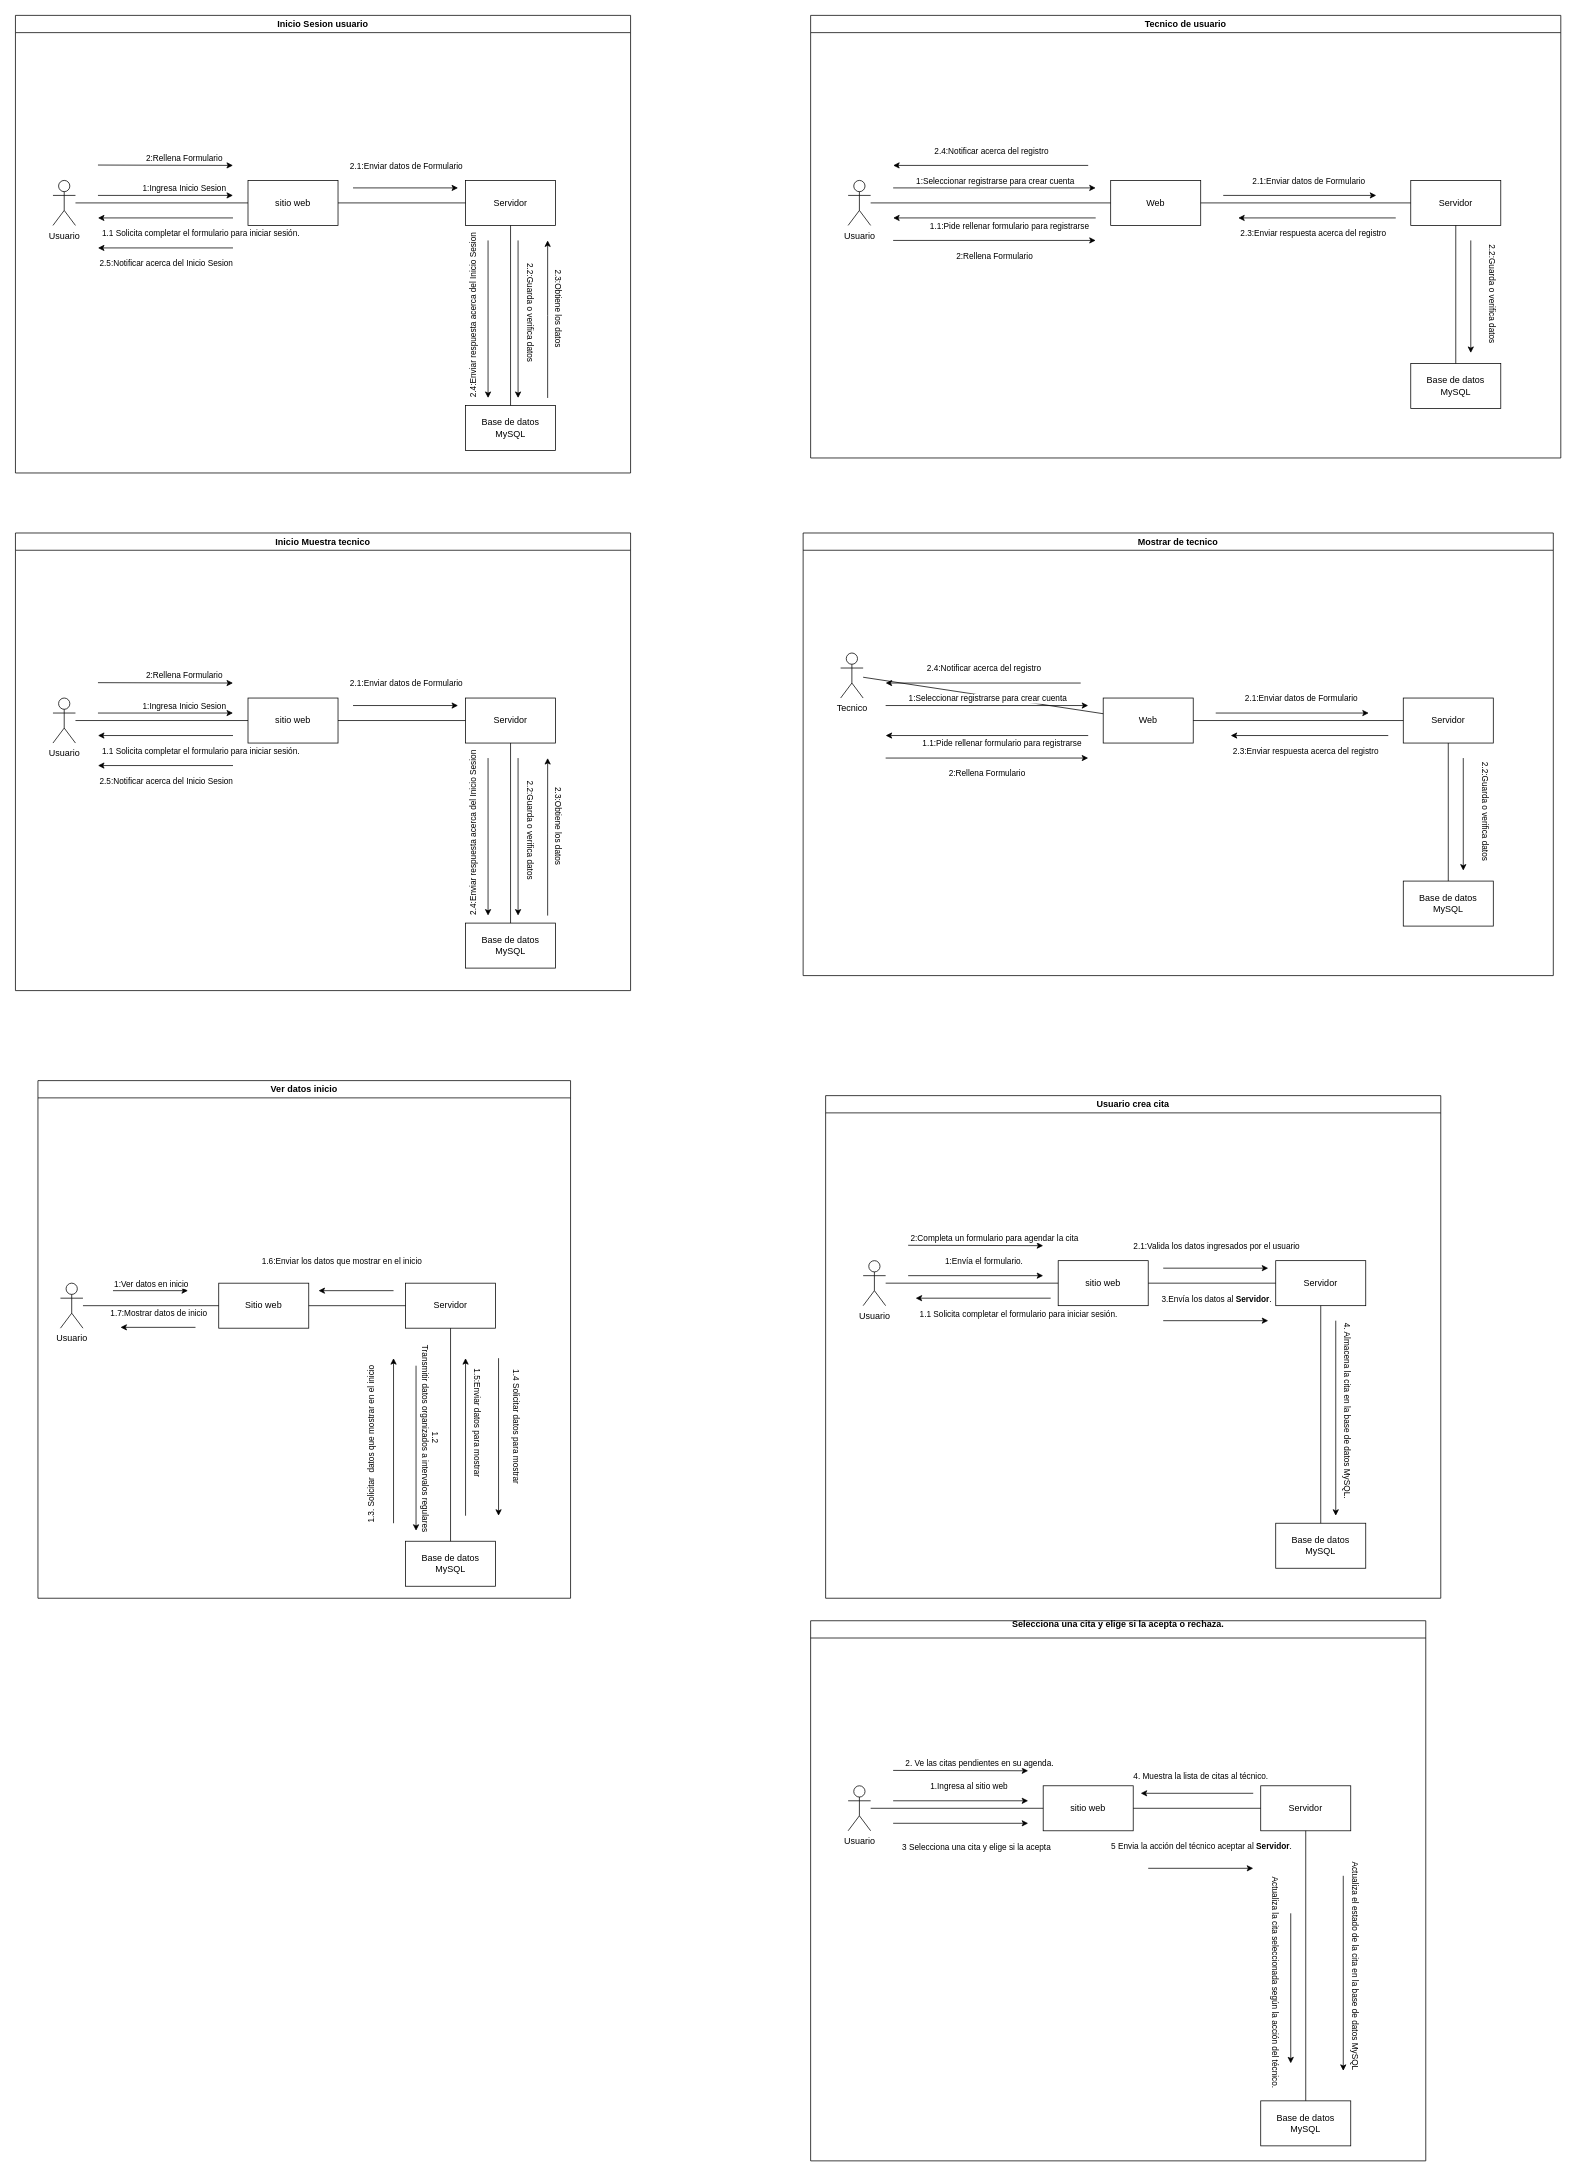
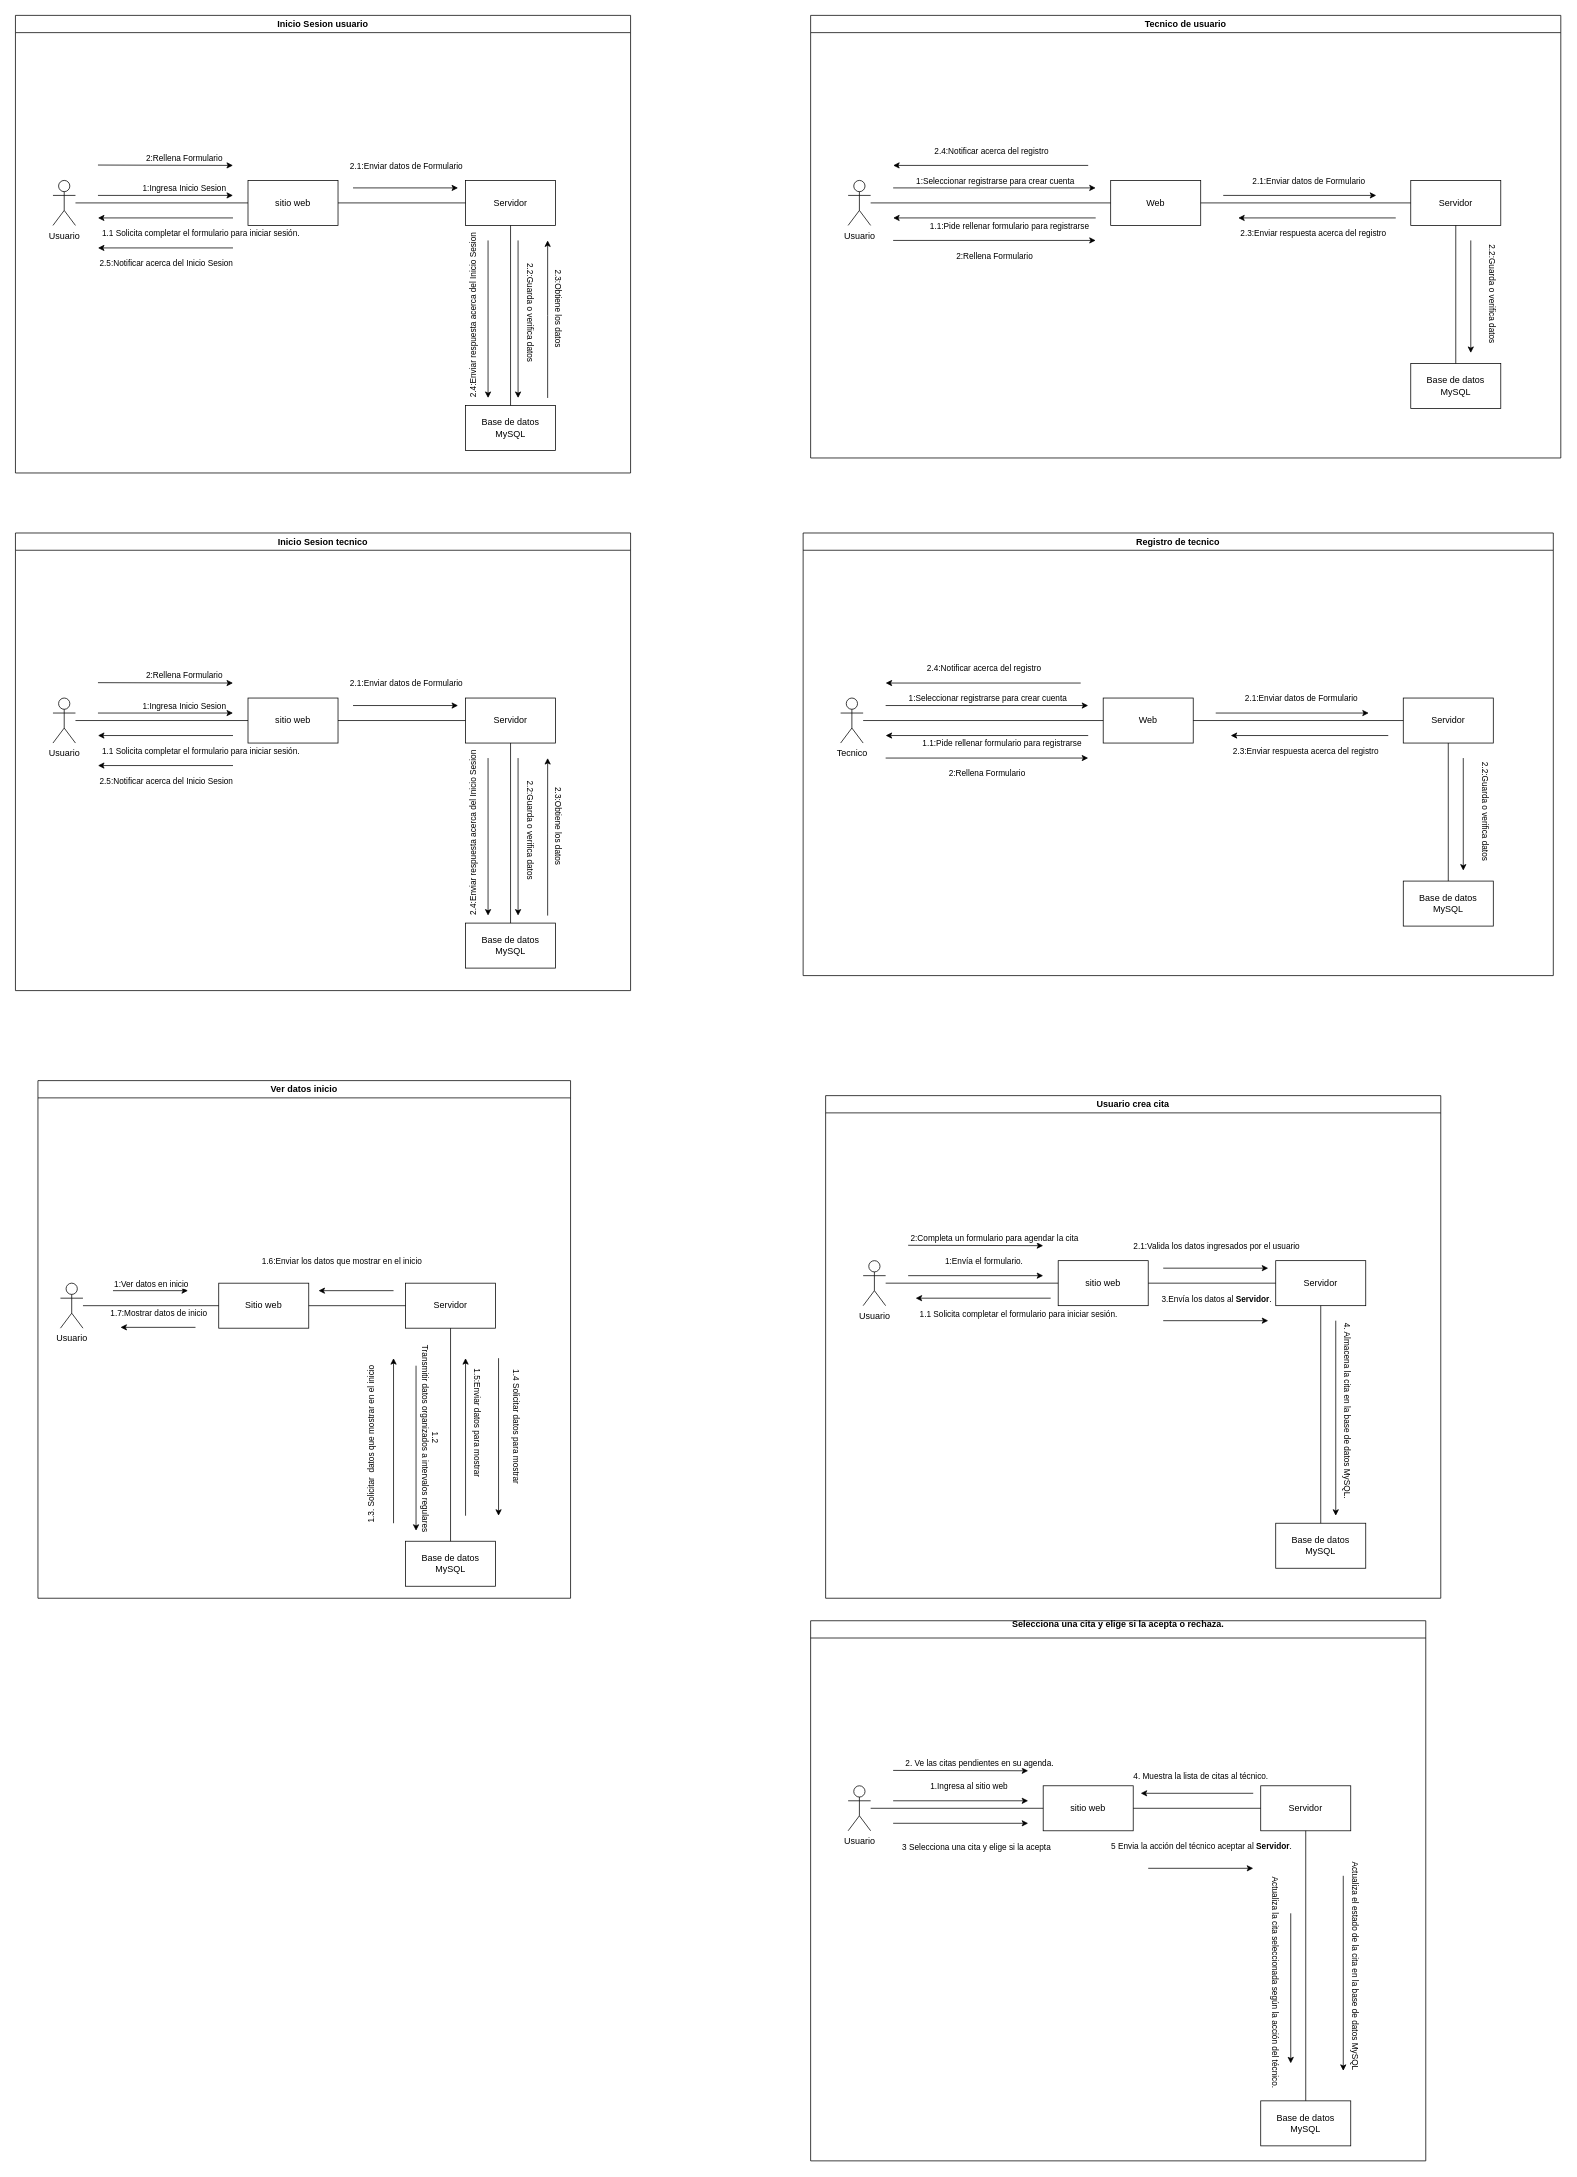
(323, 542) -> (323, 542)
(1178, 542) -> (1178, 542)
(852, 675) -> (852, 720)
